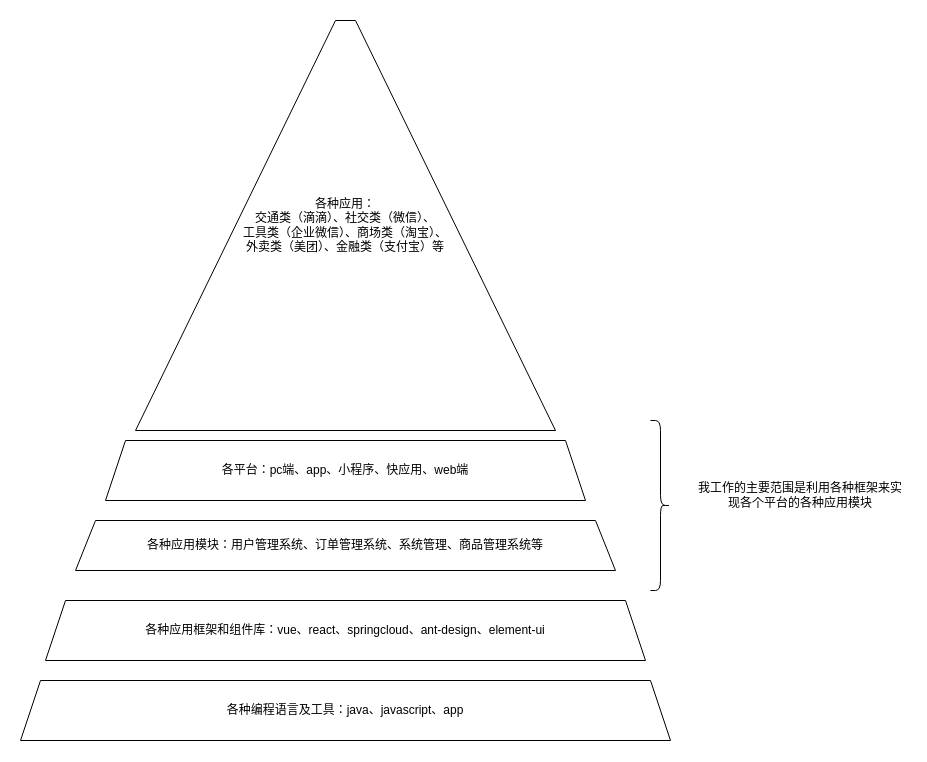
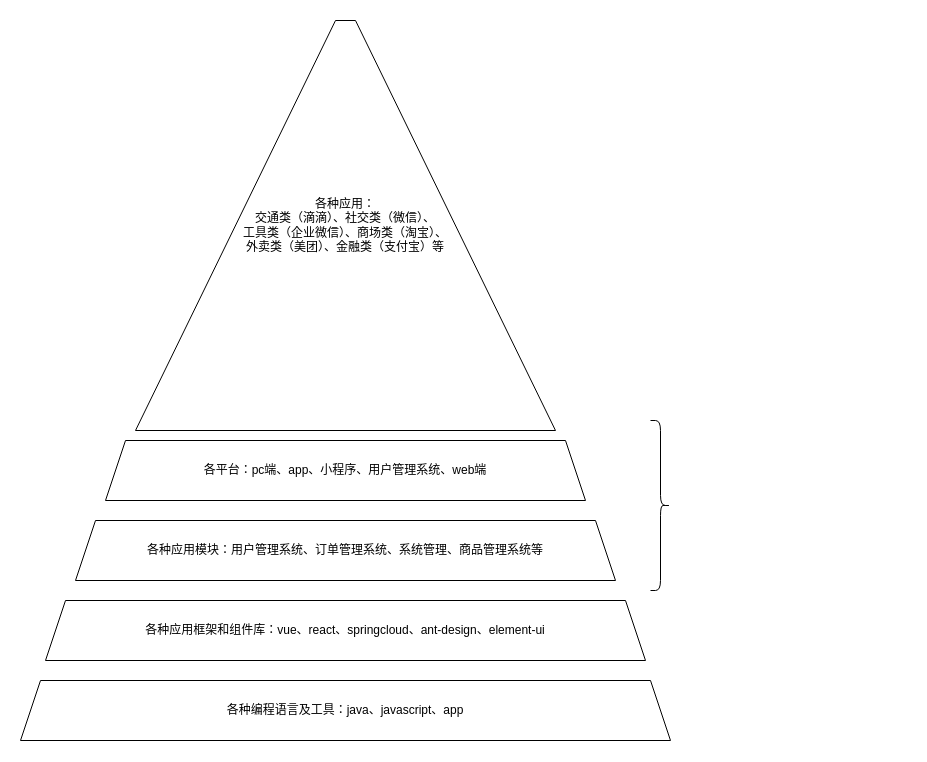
(346, 471) -> (346, 471)
(801, 496) -> none
(346, 546) -> (346, 551)
